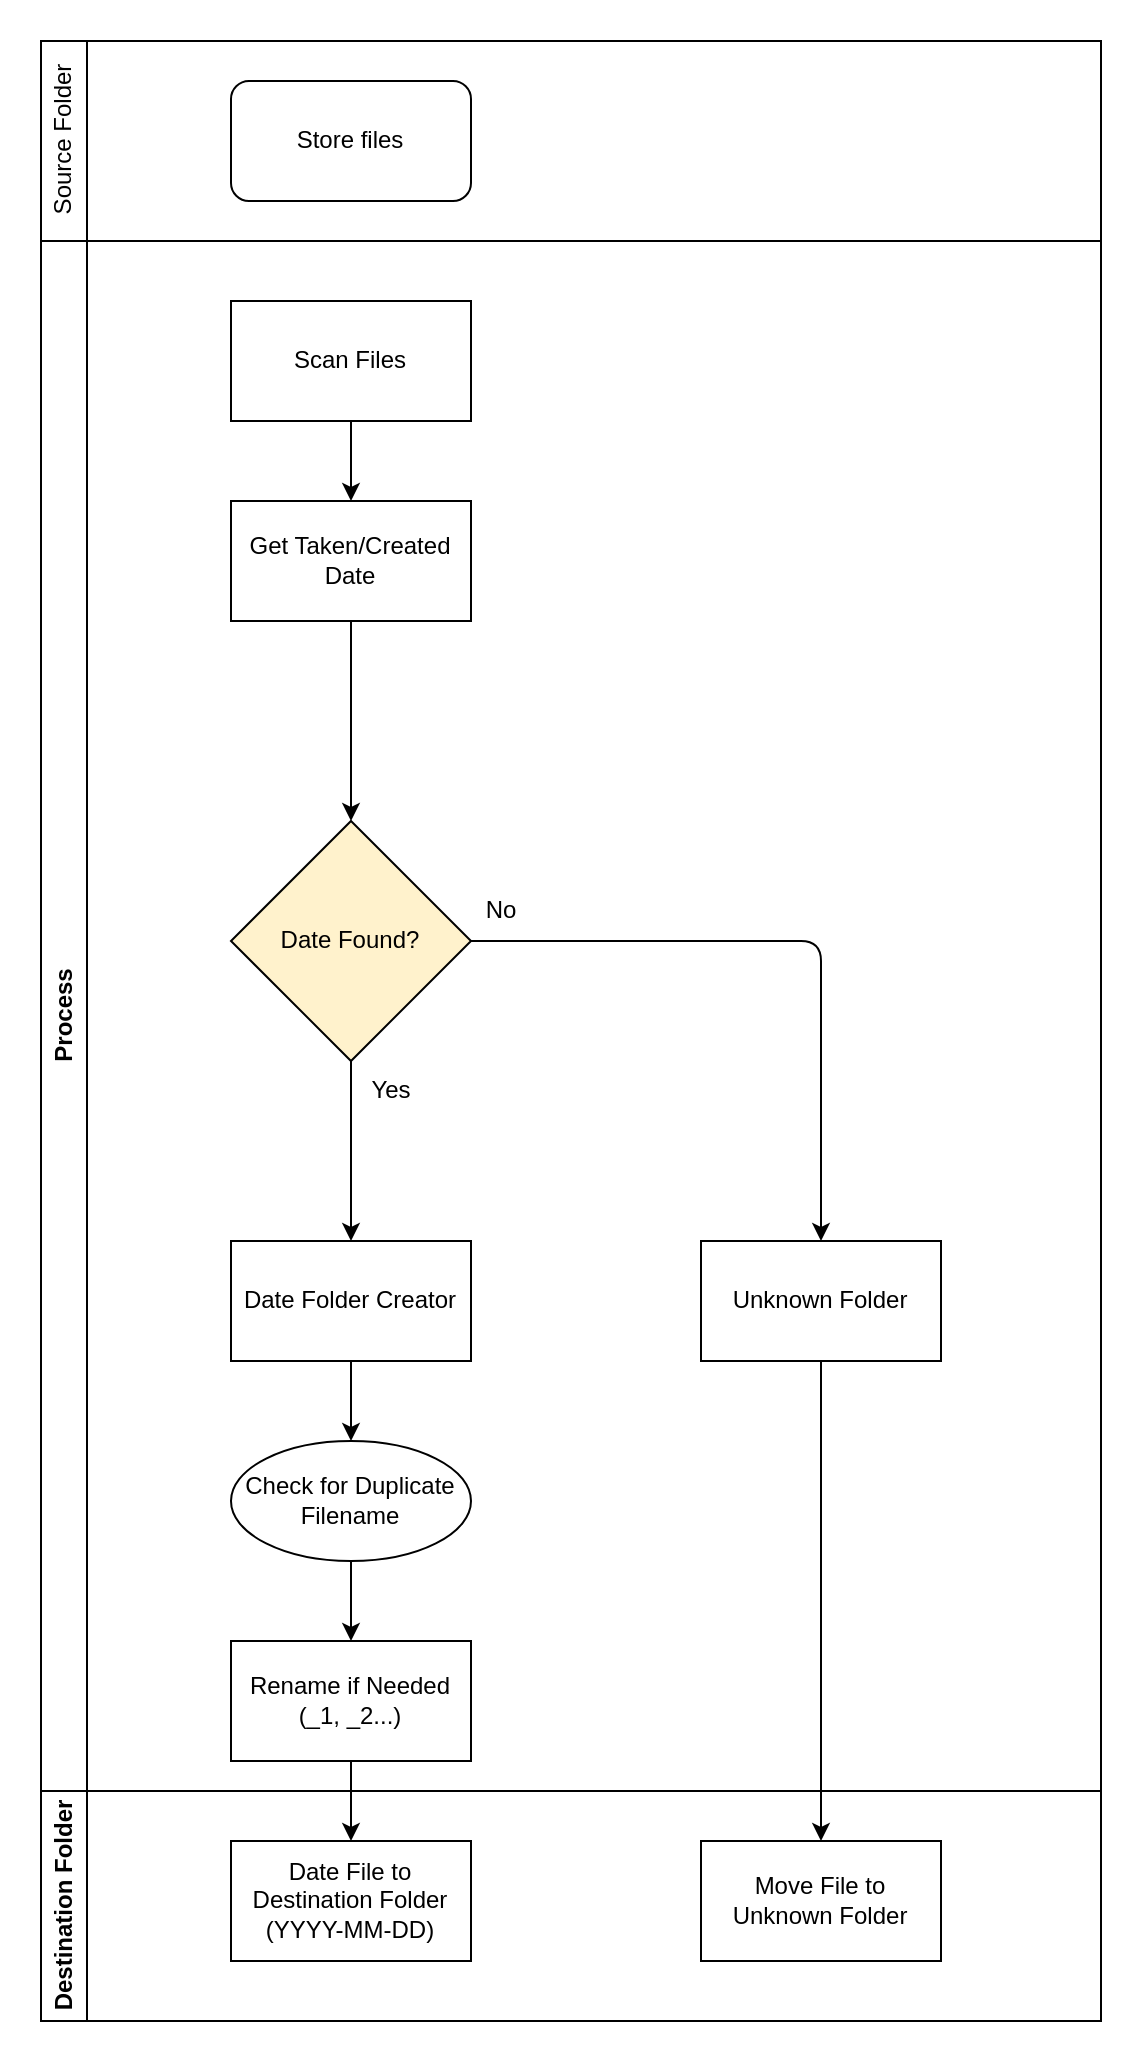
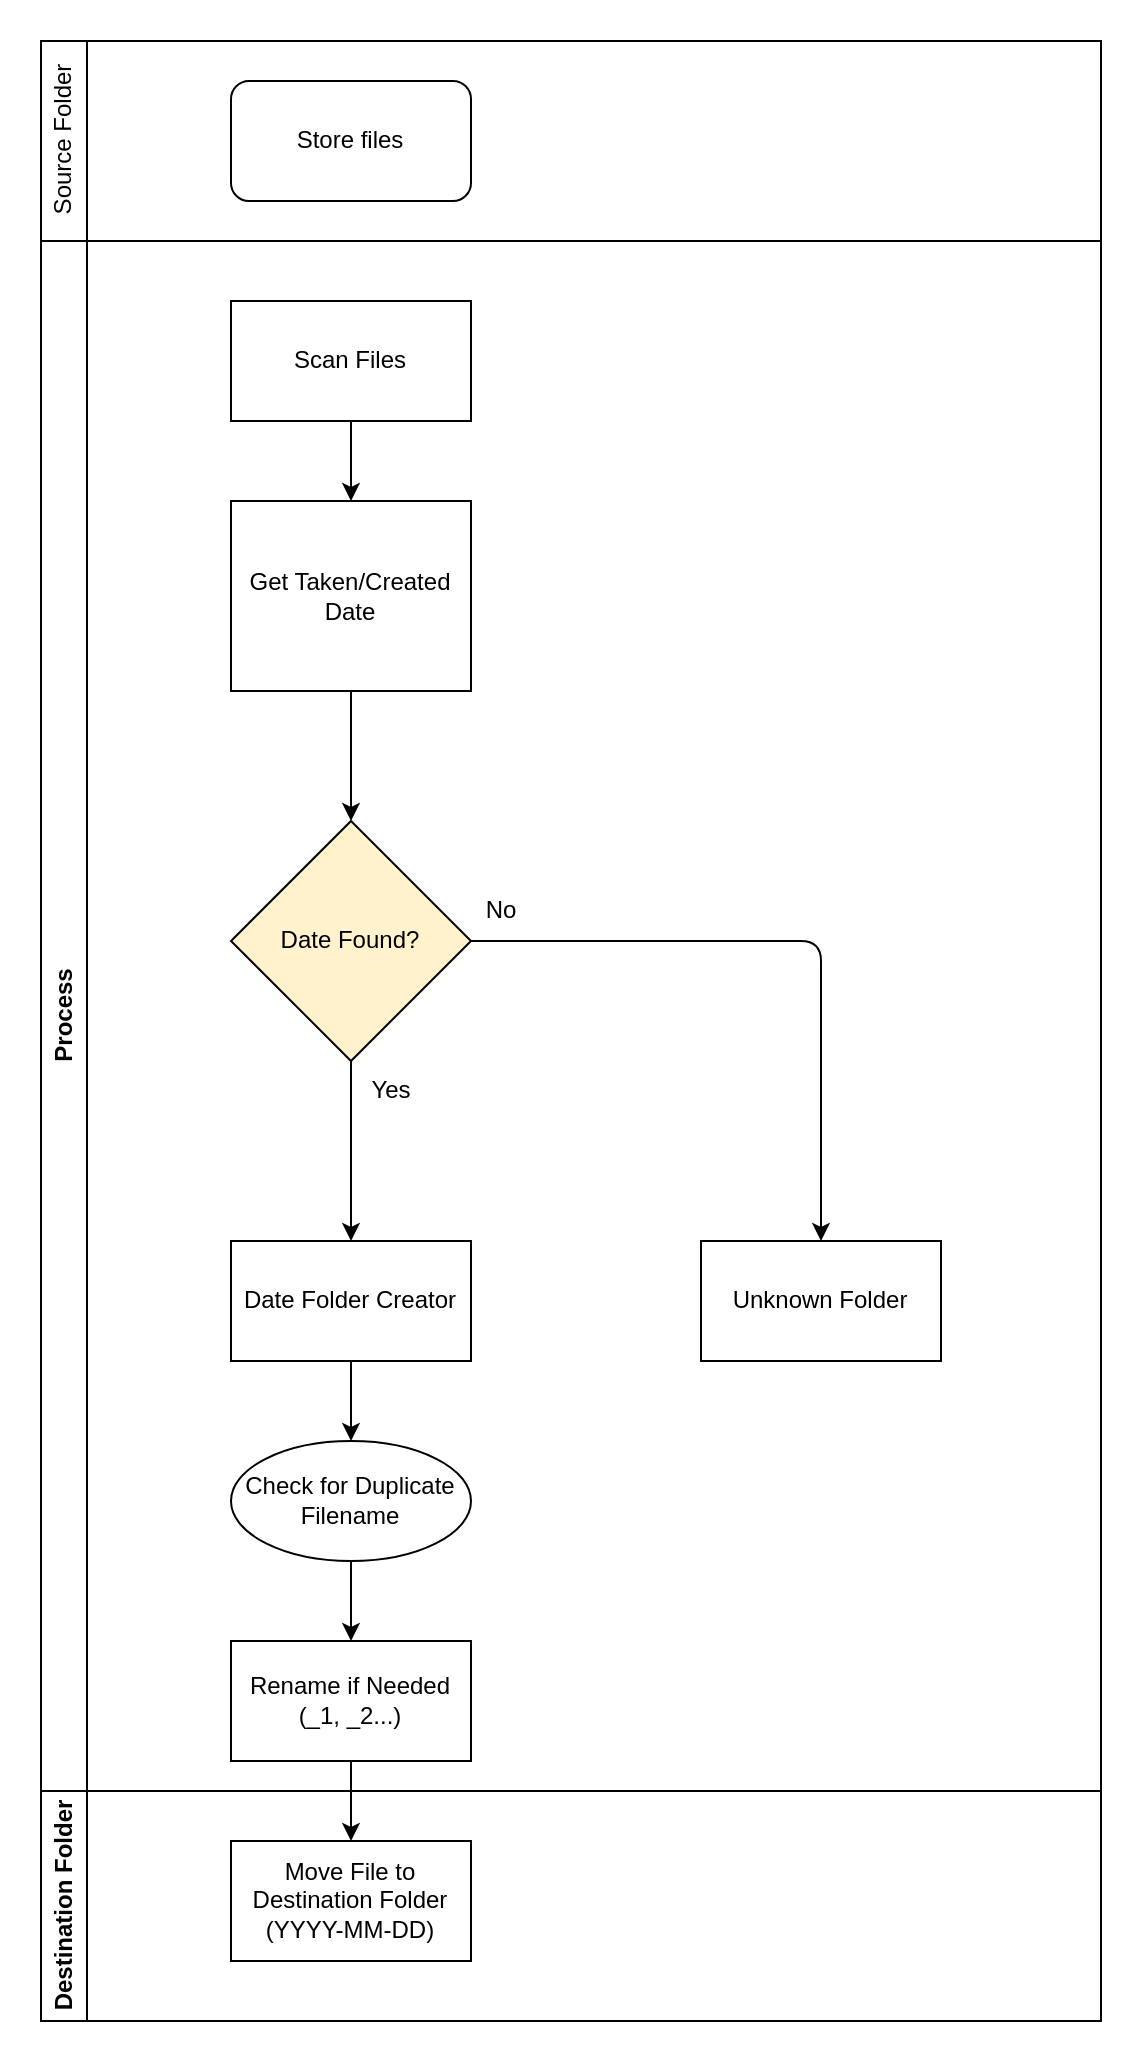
(351, 561) -> (351, 596)
(821, 1574) -> none
(351, 1901) -> (351, 1901)
(821, 1901) -> none
